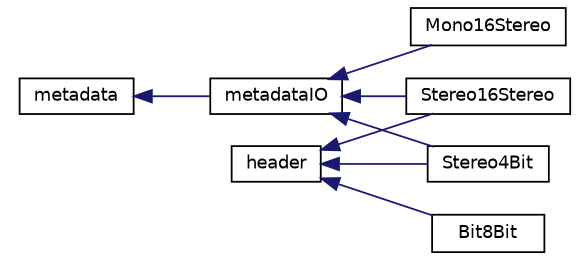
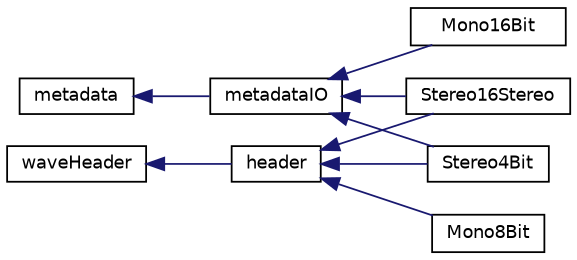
(488, 27) -> (488, 27)
none -> (77, 164)
(488, 233) -> (488, 233)
